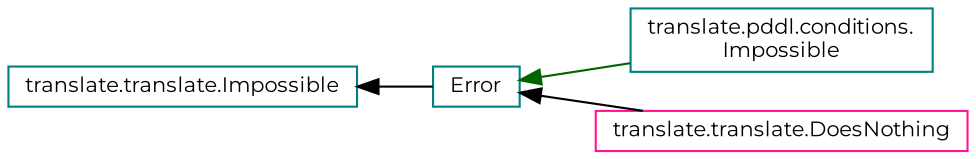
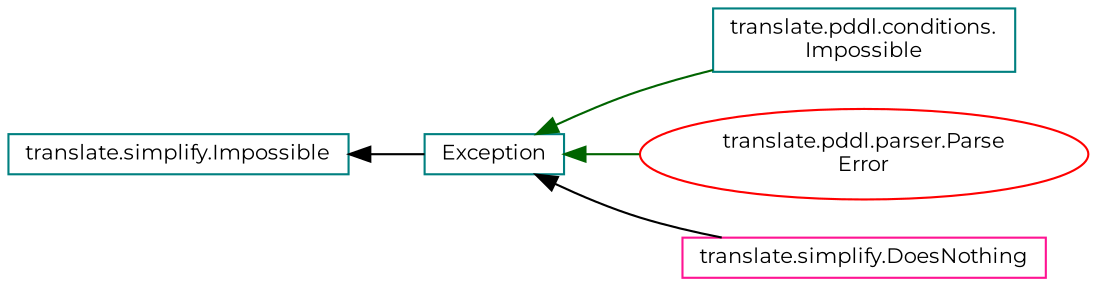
(183, 87) -> (179, 154)
(476, 87) -> (494, 154)
(782, 131) -> (864, 258)
none -> (864, 154)
